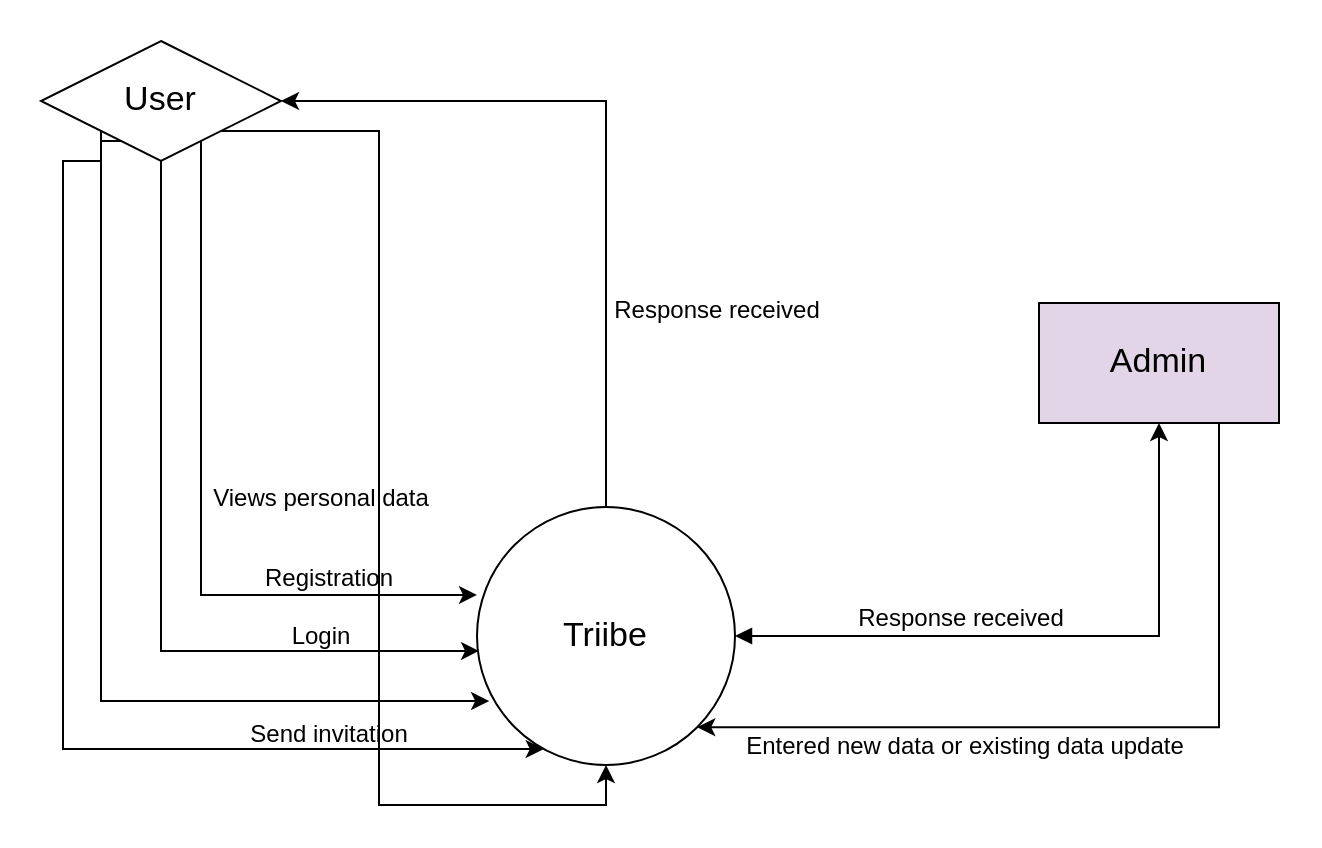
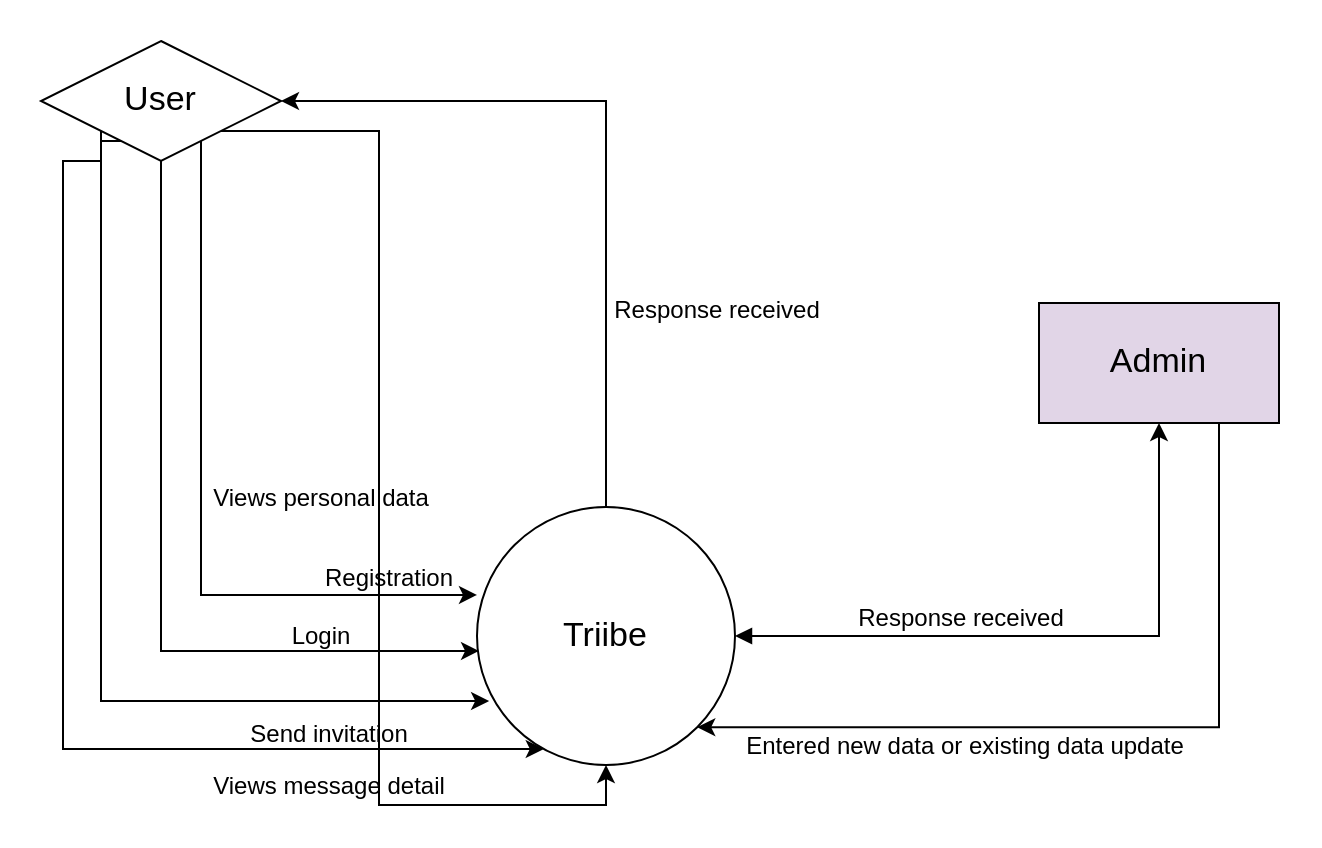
(329, 579) -> (389, 579)
none -> (329, 787)
